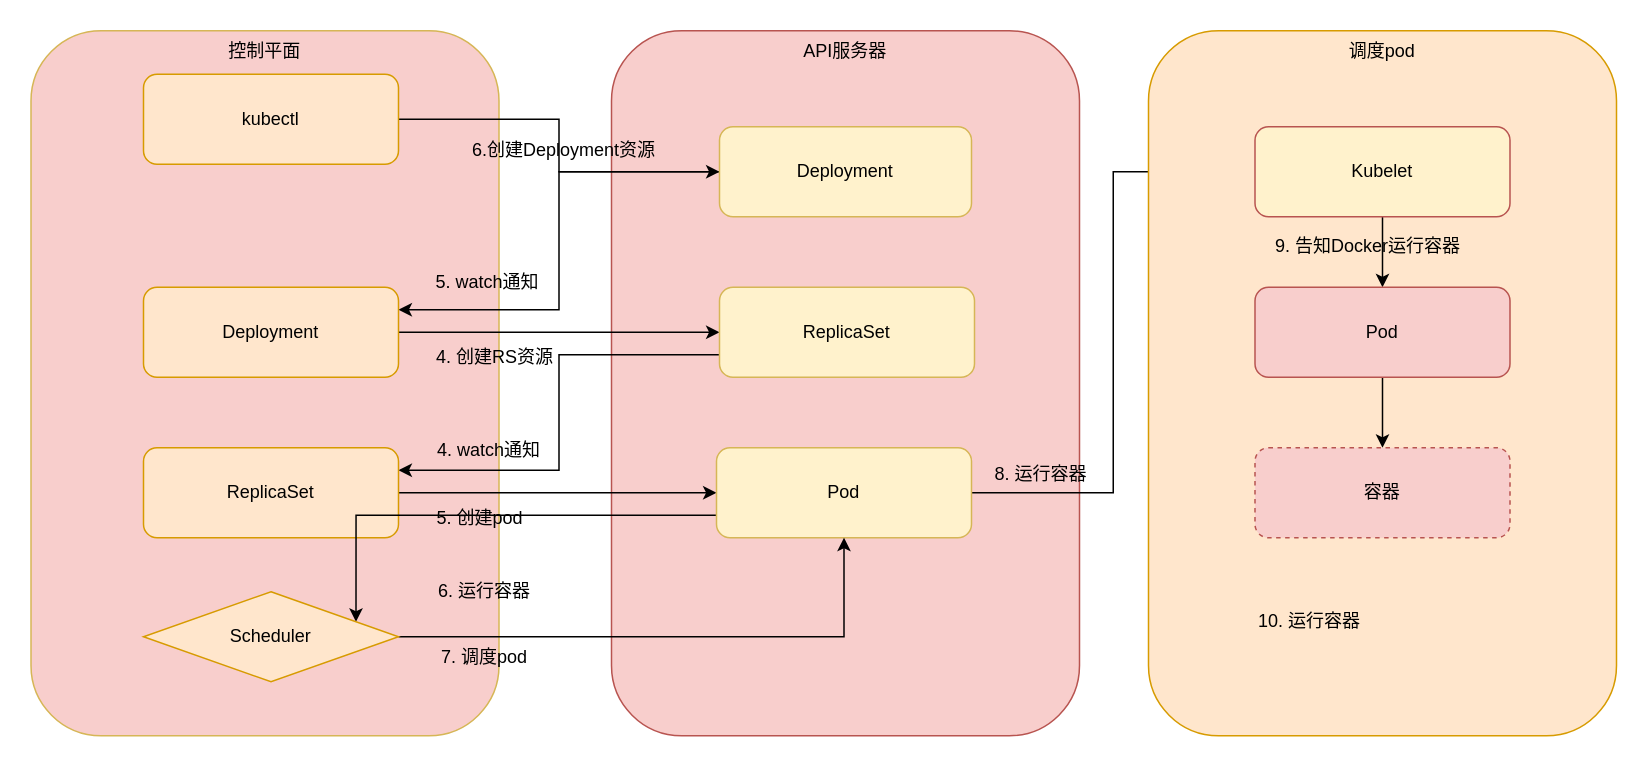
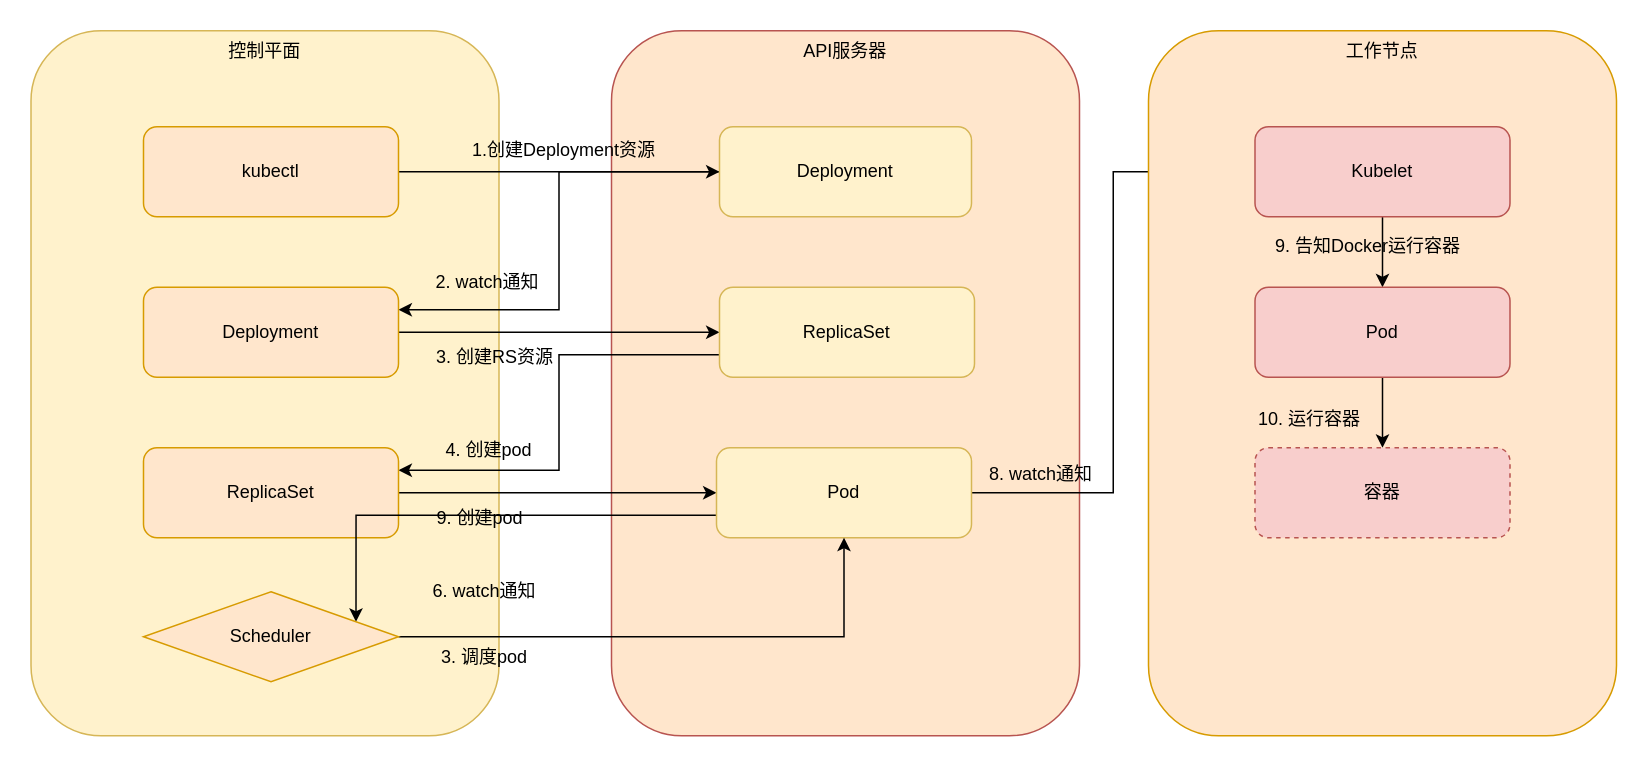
(1382, 52) -> (1382, 52)
(271, 119) -> (271, 172)
(564, 151) -> (564, 151)
(1382, 172) -> (1382, 172)
(488, 283) -> (488, 283)
(495, 358) -> (495, 358)
(265, 383) -> (265, 383)
(845, 383) -> (845, 383)
(489, 451) -> (489, 451)
(1041, 475) -> (1041, 475)
(480, 518) -> (480, 518)
(485, 592) -> (485, 592)
(1309, 622) -> (1309, 419)
(485, 658) -> (485, 658)
